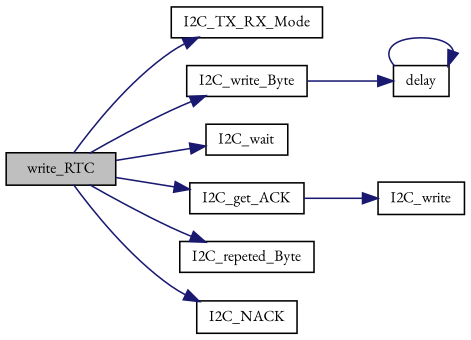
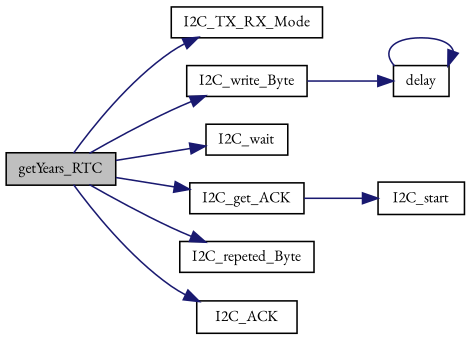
(61, 169) -> (61, 169)
(421, 198) -> (421, 198)
(247, 317) -> (247, 317)
